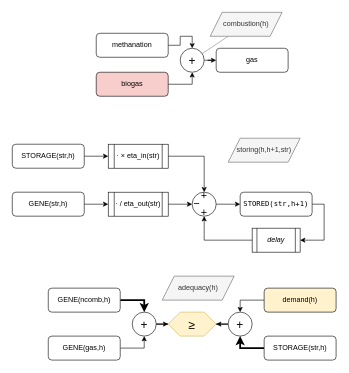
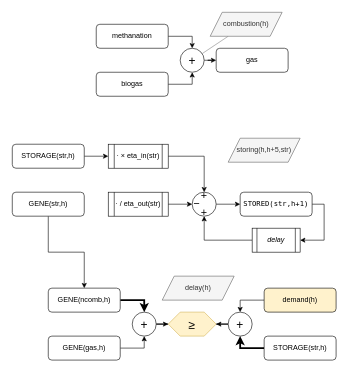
(132, 45) -> (132, 36)
(132, 84) -> (132, 84)
(264, 150) -> (264, 150)
(102, 204) -> (48, 251)
(198, 288) -> (198, 288)
